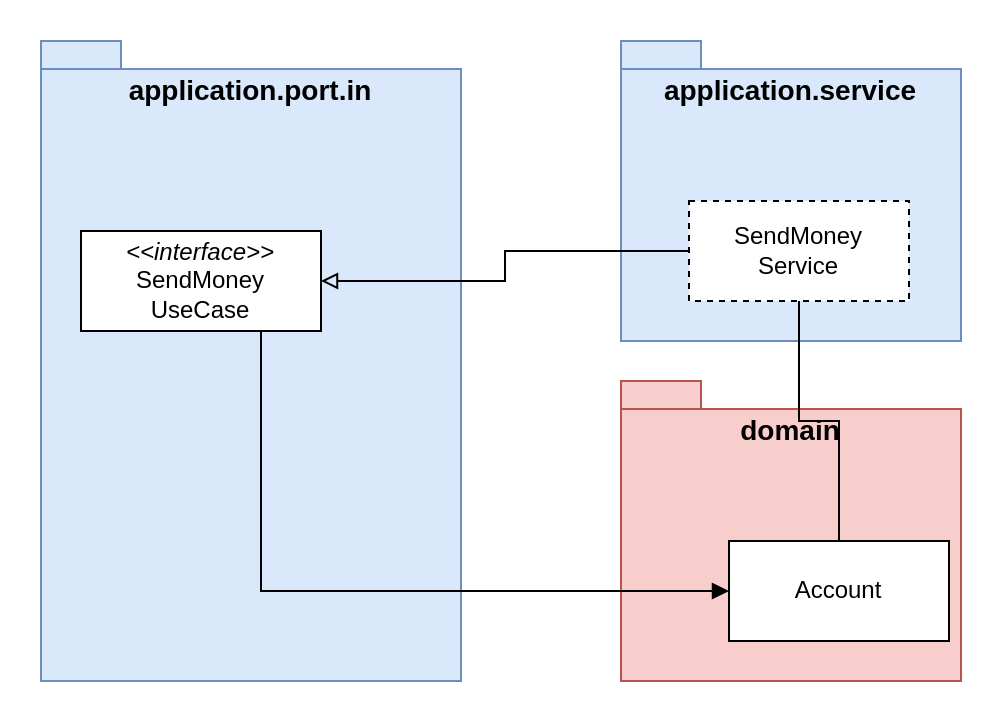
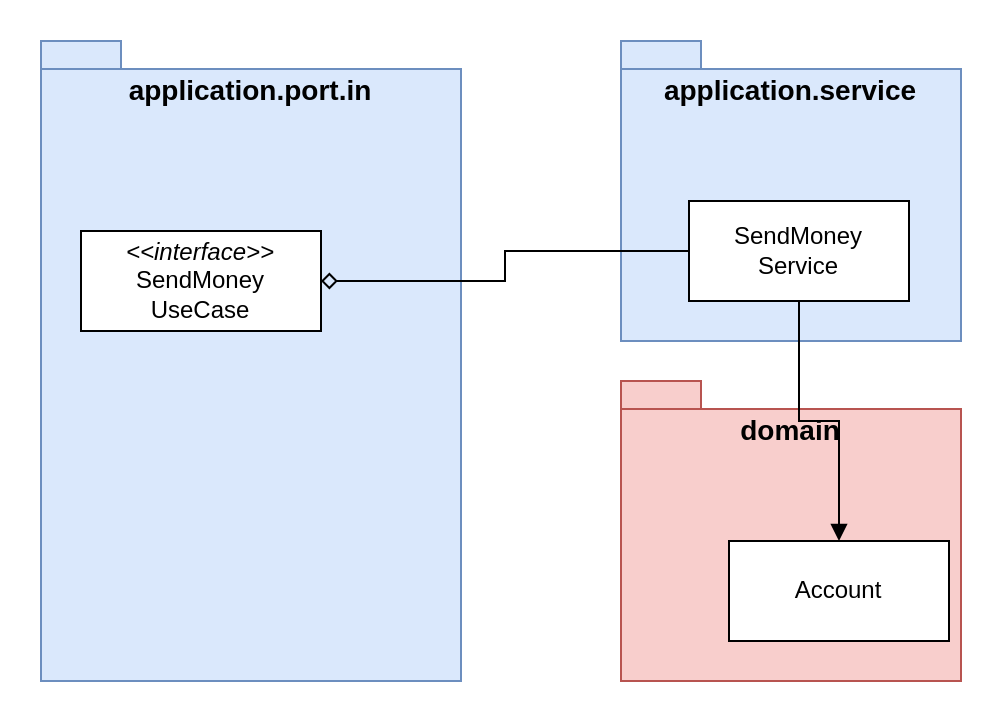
(799, 251) -> (799, 251)
(338, 281) -> (338, 281)
(839, 530) -> (839, 523)
(356, 591) -> none
